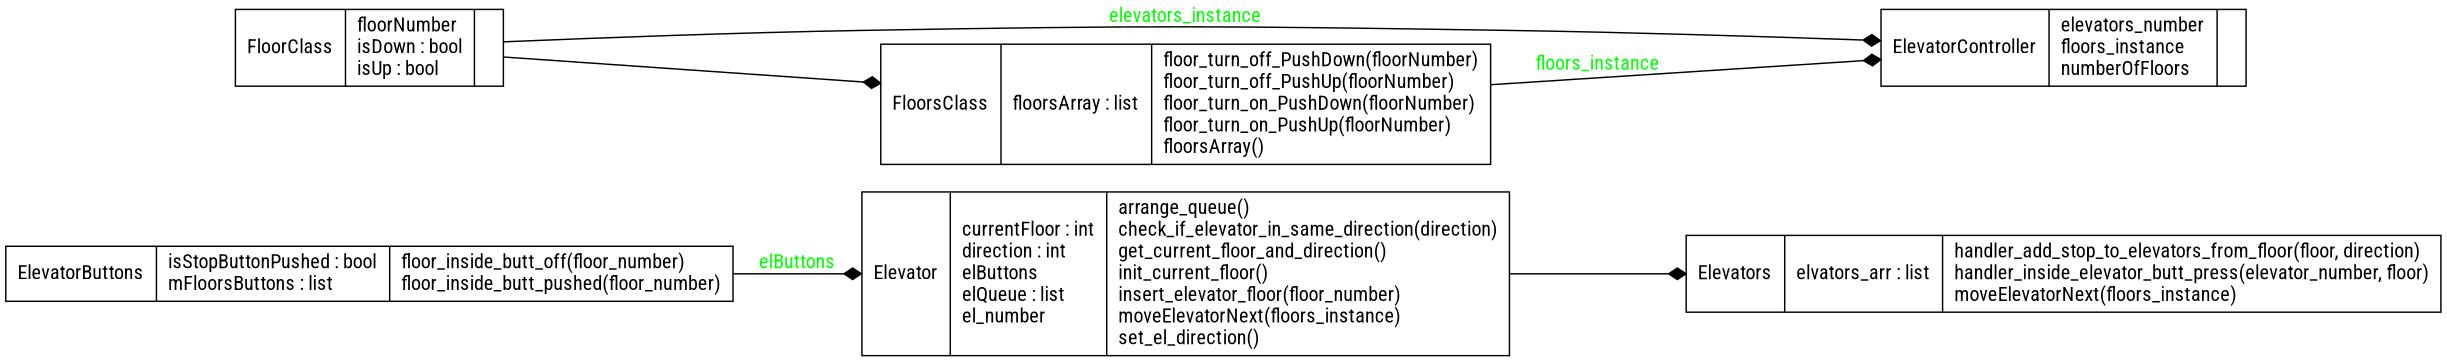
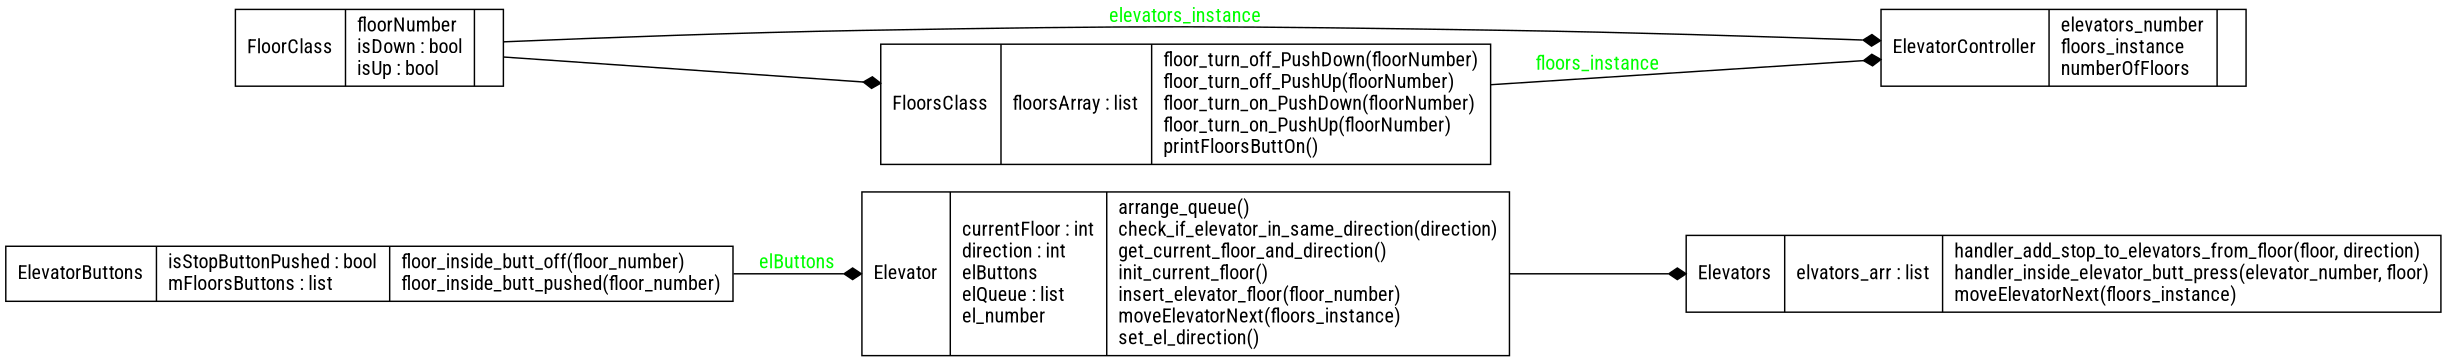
(1214, 147) -> (1241, 147)
